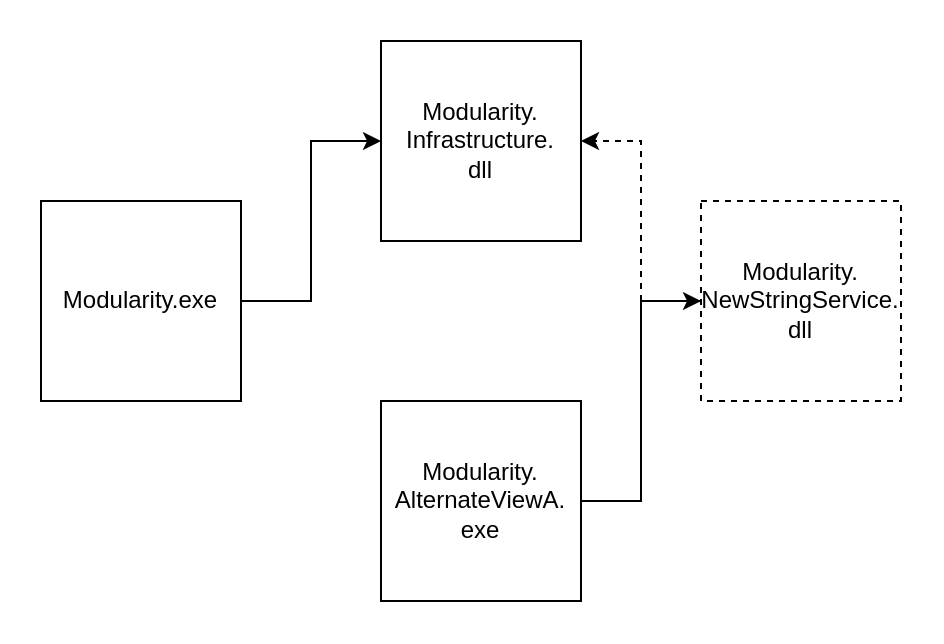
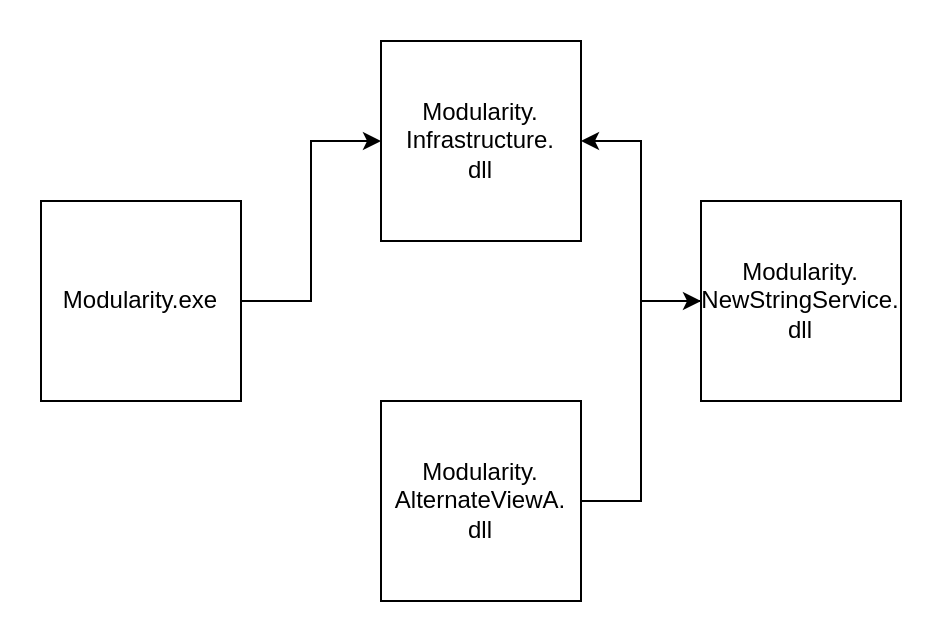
(641, 196) -> (641, 196)
(801, 301) -> (801, 301)
(481, 501) -> (481, 501)
